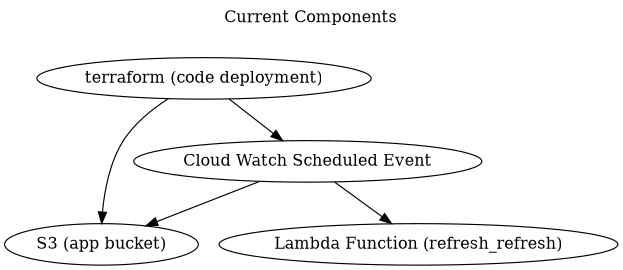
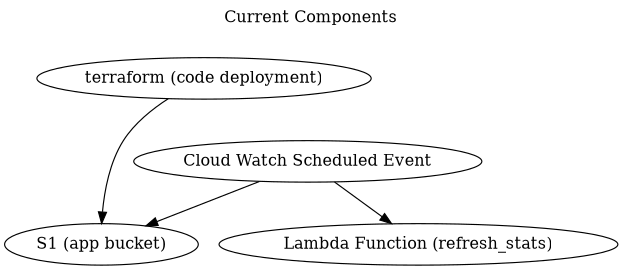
(251, 116) -> none
(101, 244) -> (101, 244)
(418, 244) -> (418, 244)
